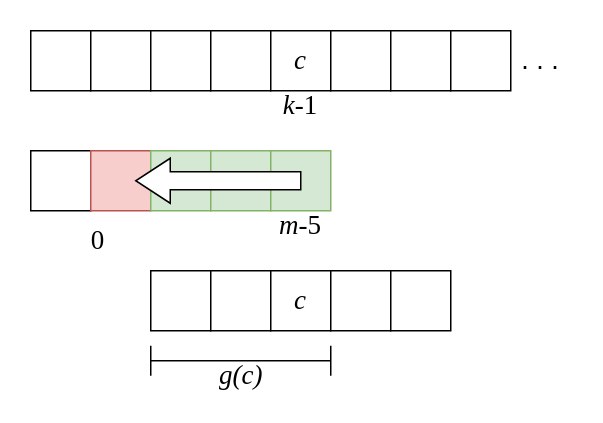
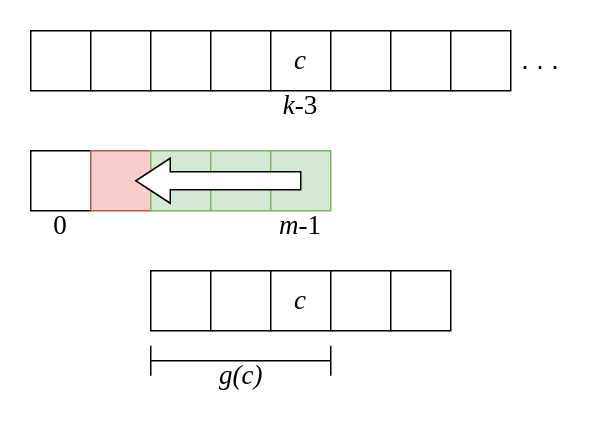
(301, 106) -> (301, 106)
(301, 226) -> (301, 226)
(98, 241) -> (61, 226)
